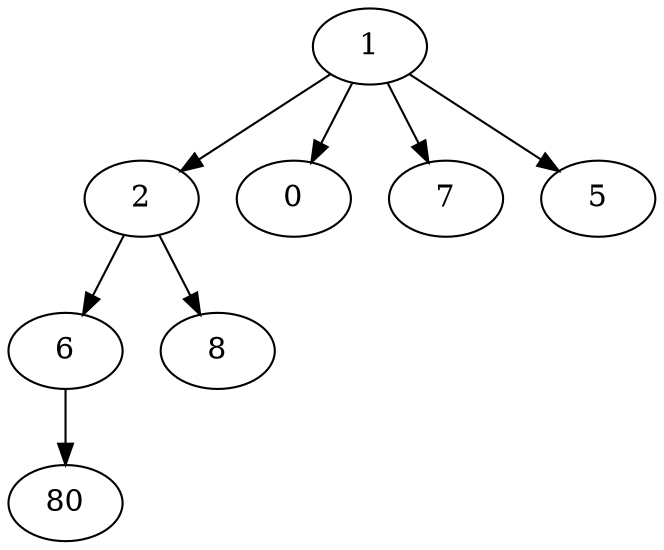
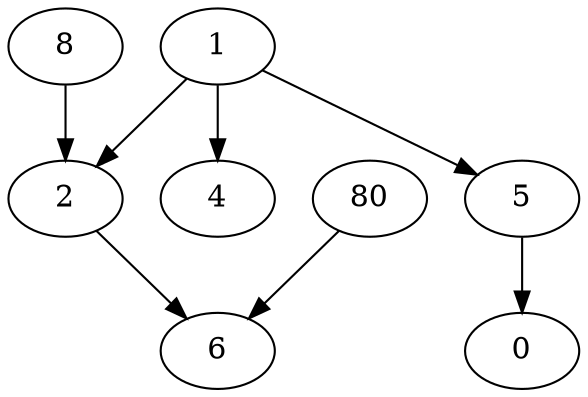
(337, 113) -> (522, 264)
(446, 199) -> (218, 199)
(175, 265) -> (66, 112)
(66, 417) -> (302, 267)
